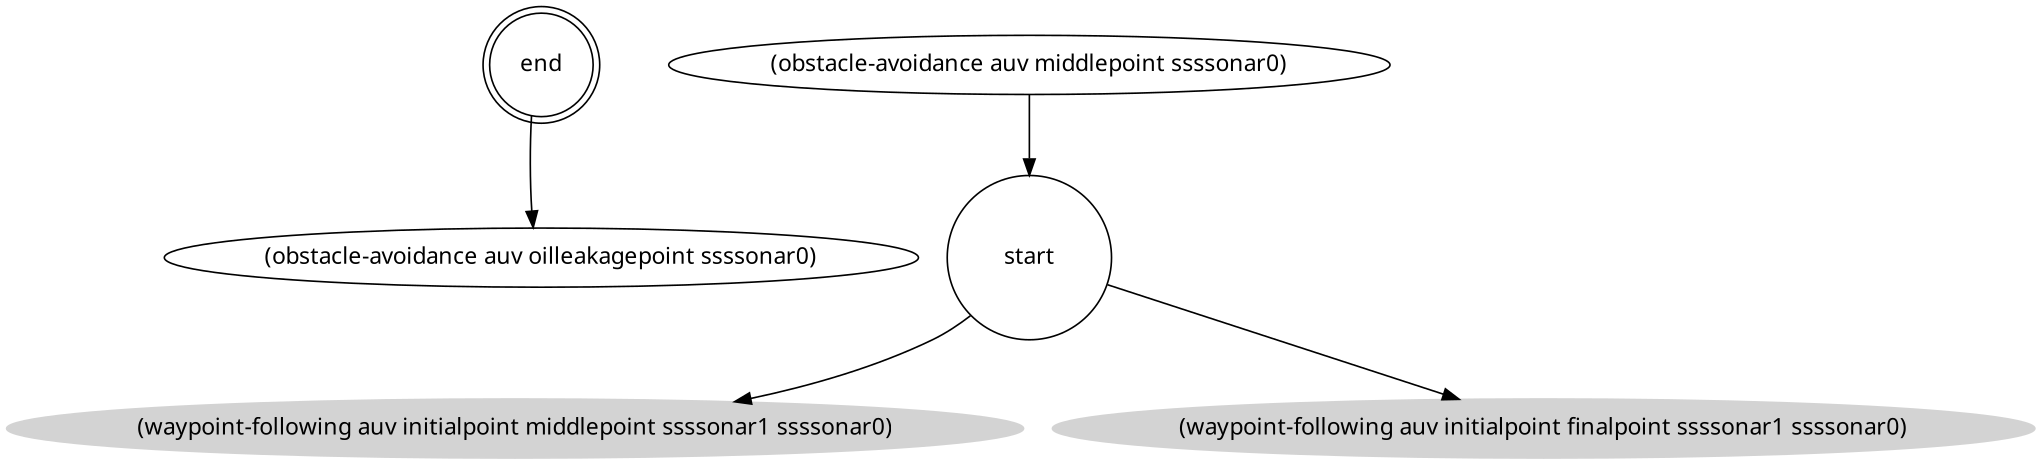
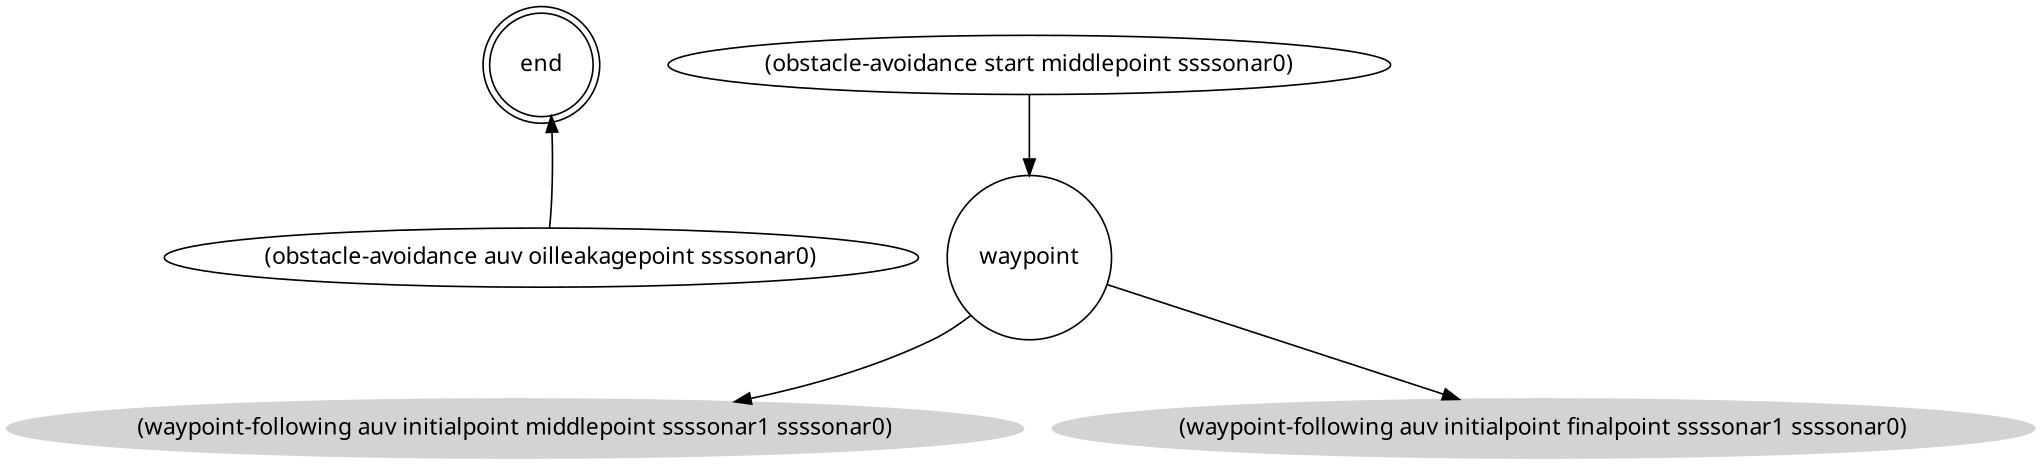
(1029, 65) -> (1029, 65)
(530, 163) -> (552, 180)
(1029, 258) -> (1029, 258)
